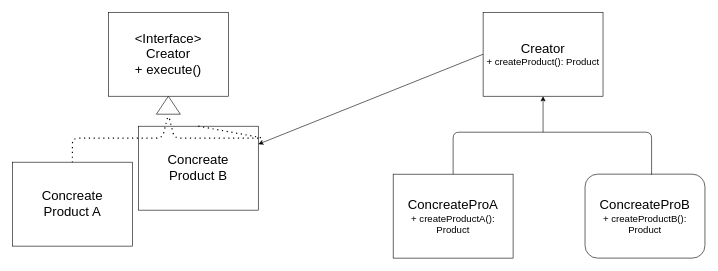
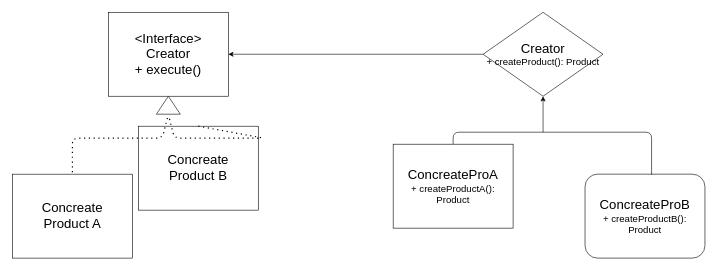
(543, 54) -> (543, 54)
(373, 99) -> (479, 54)
(72, 204) -> (72, 216)
(453, 216) -> (453, 186)
